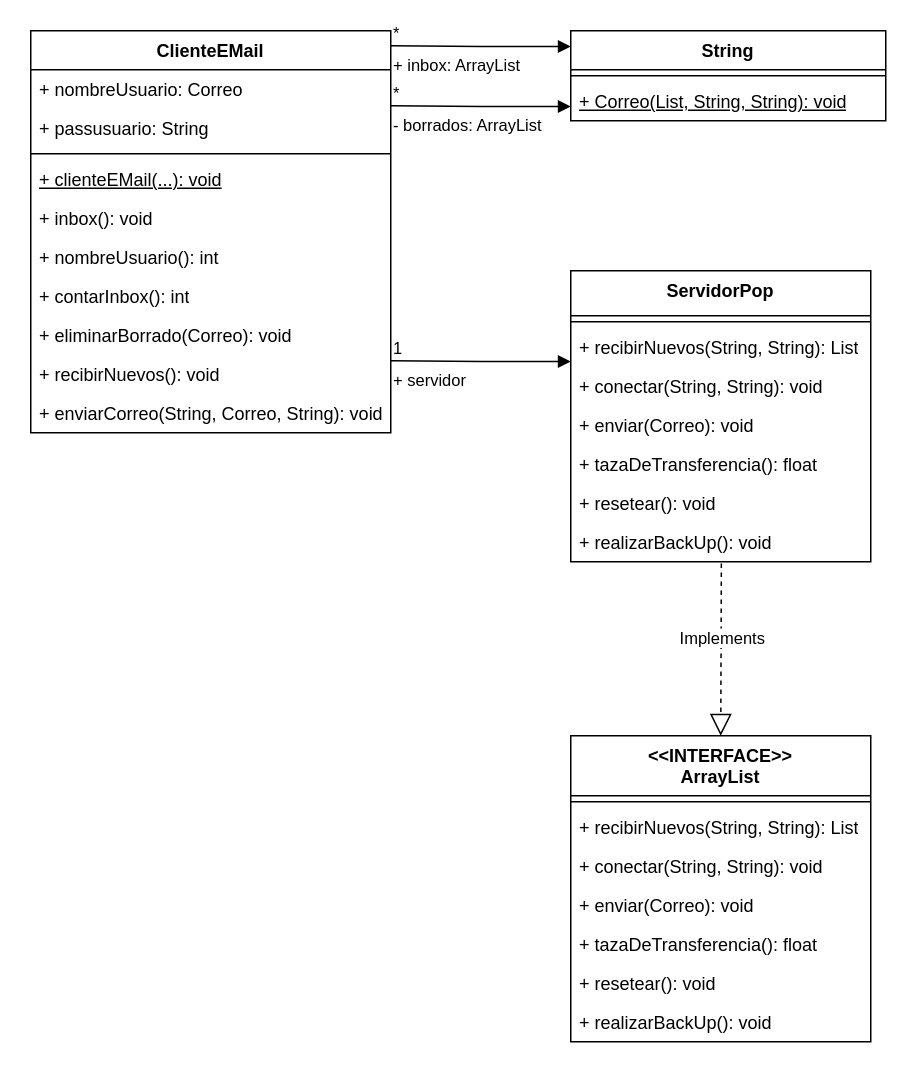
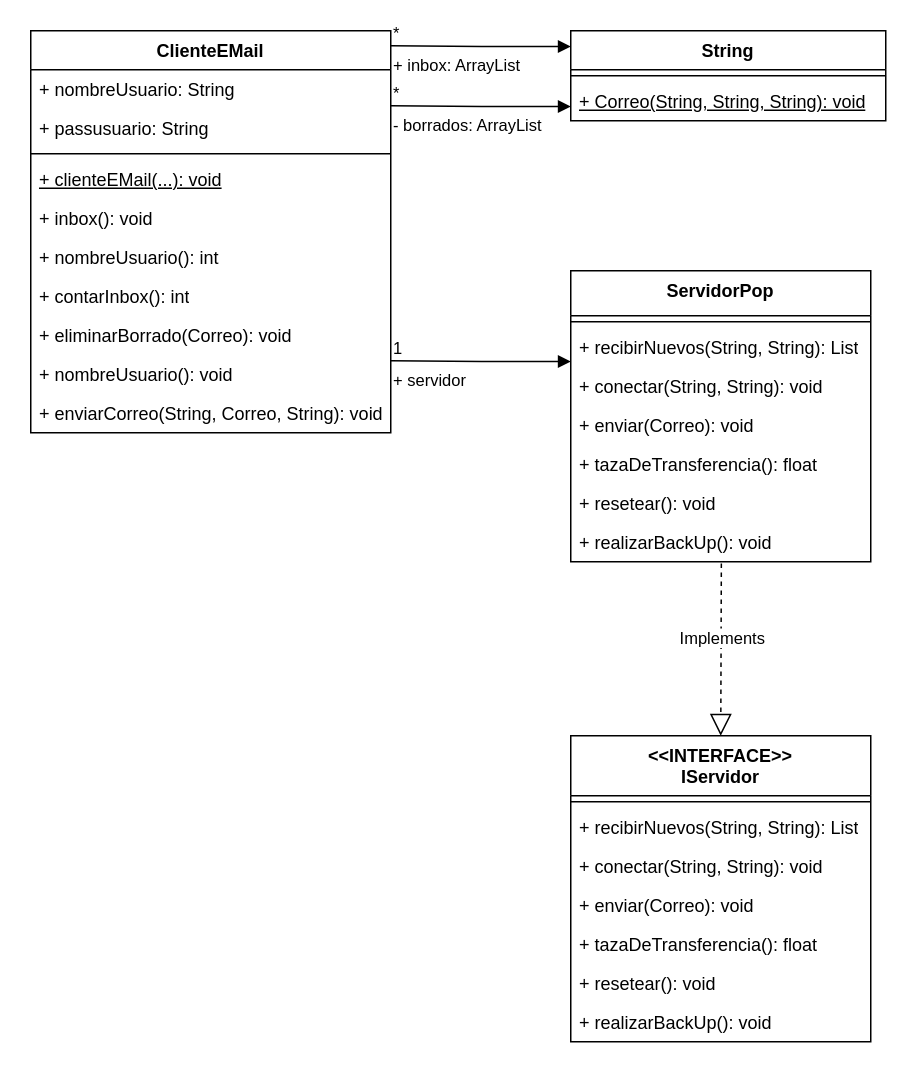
(146, 91) -> (144, 91)
(730, 114) -> (730, 114)
(142, 376) -> (144, 376)
(721, 768) -> (721, 768)
